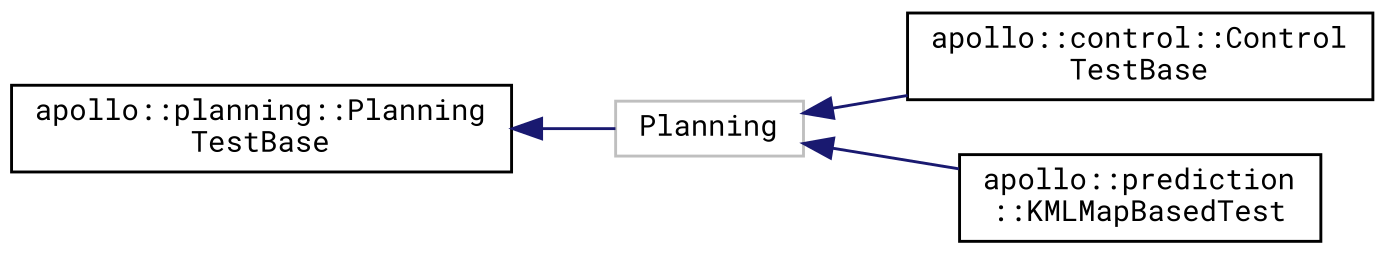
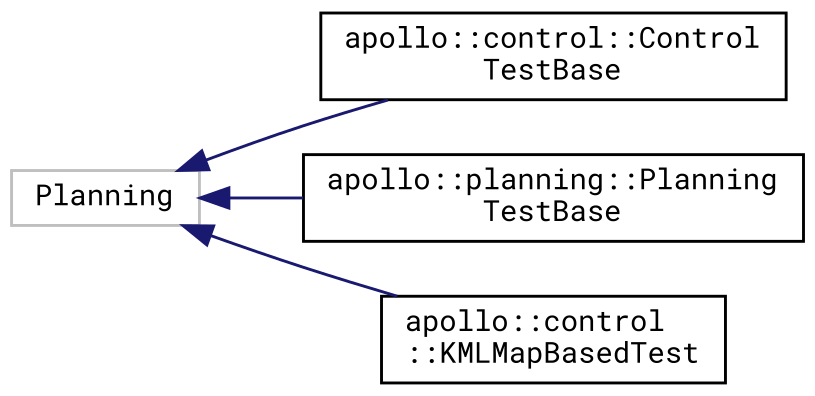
(579, 129) -> (266, 198)
(1140, 198) -> (553, 340)
